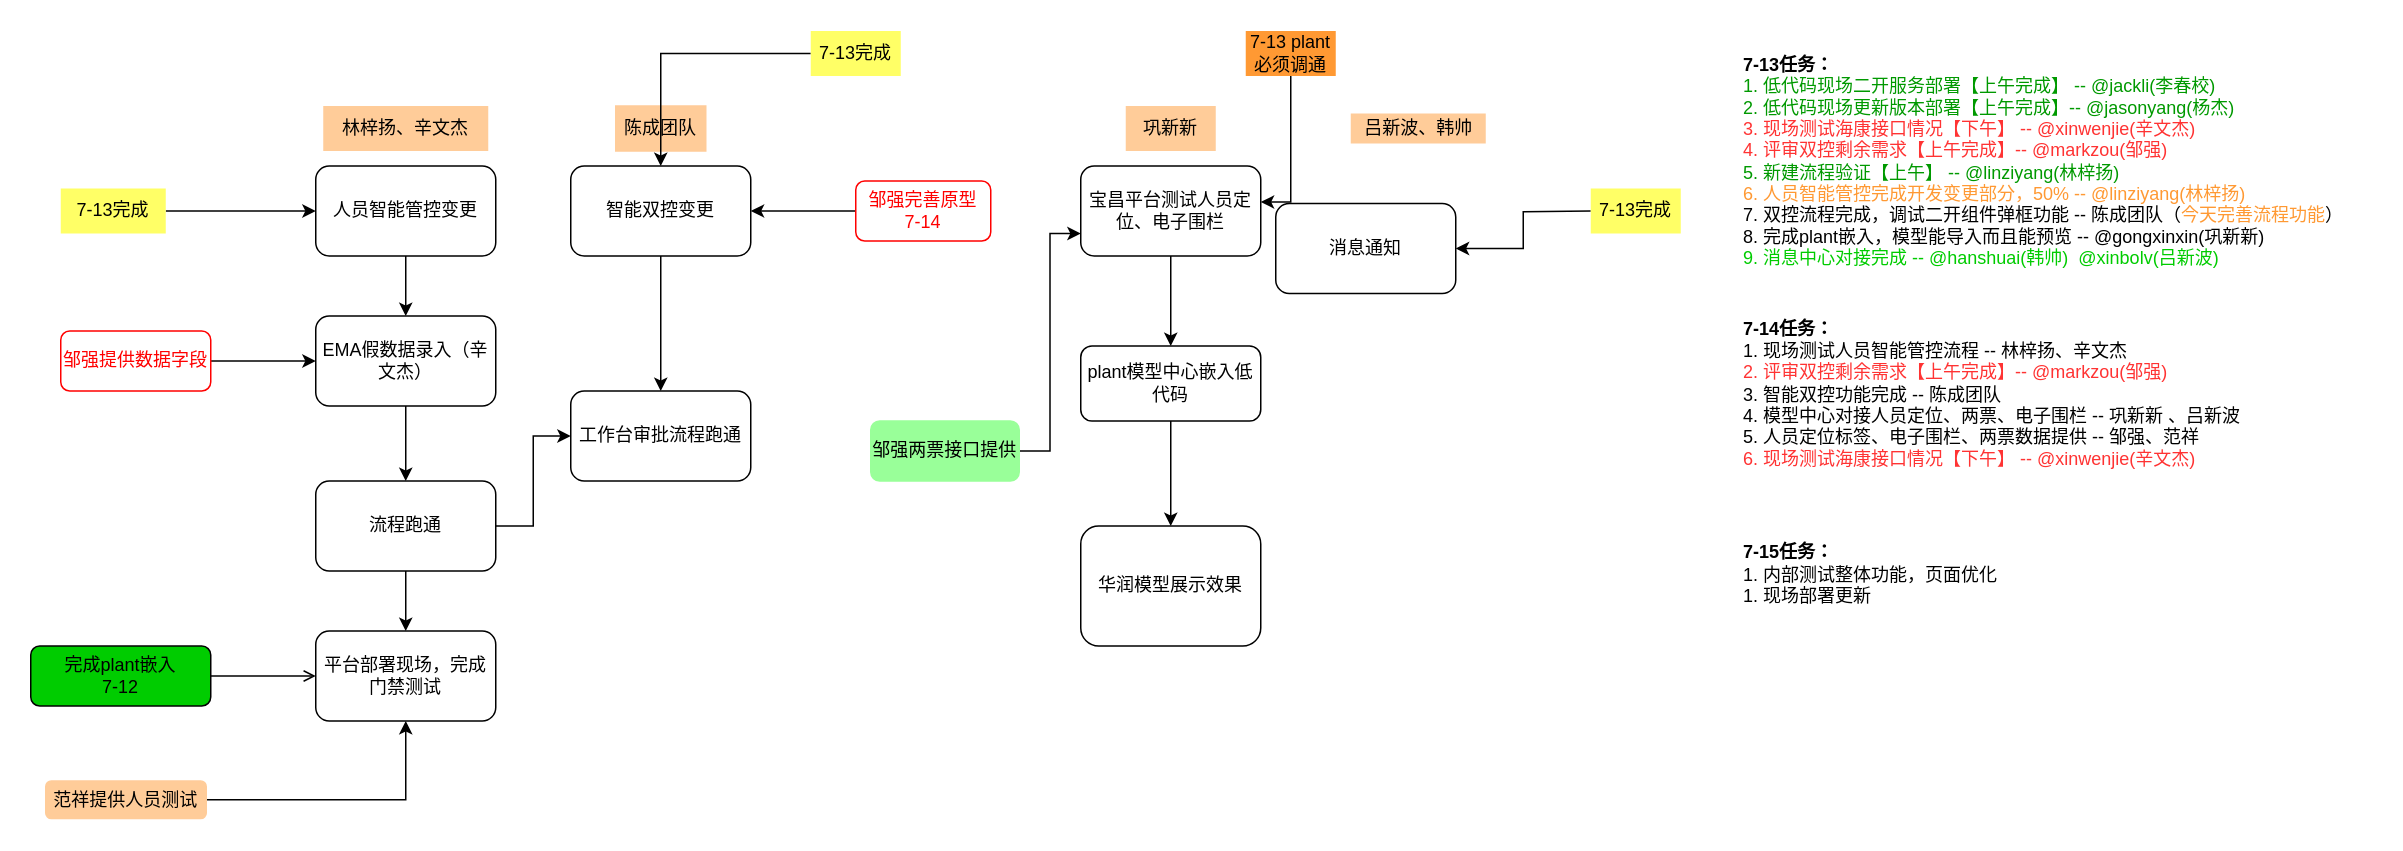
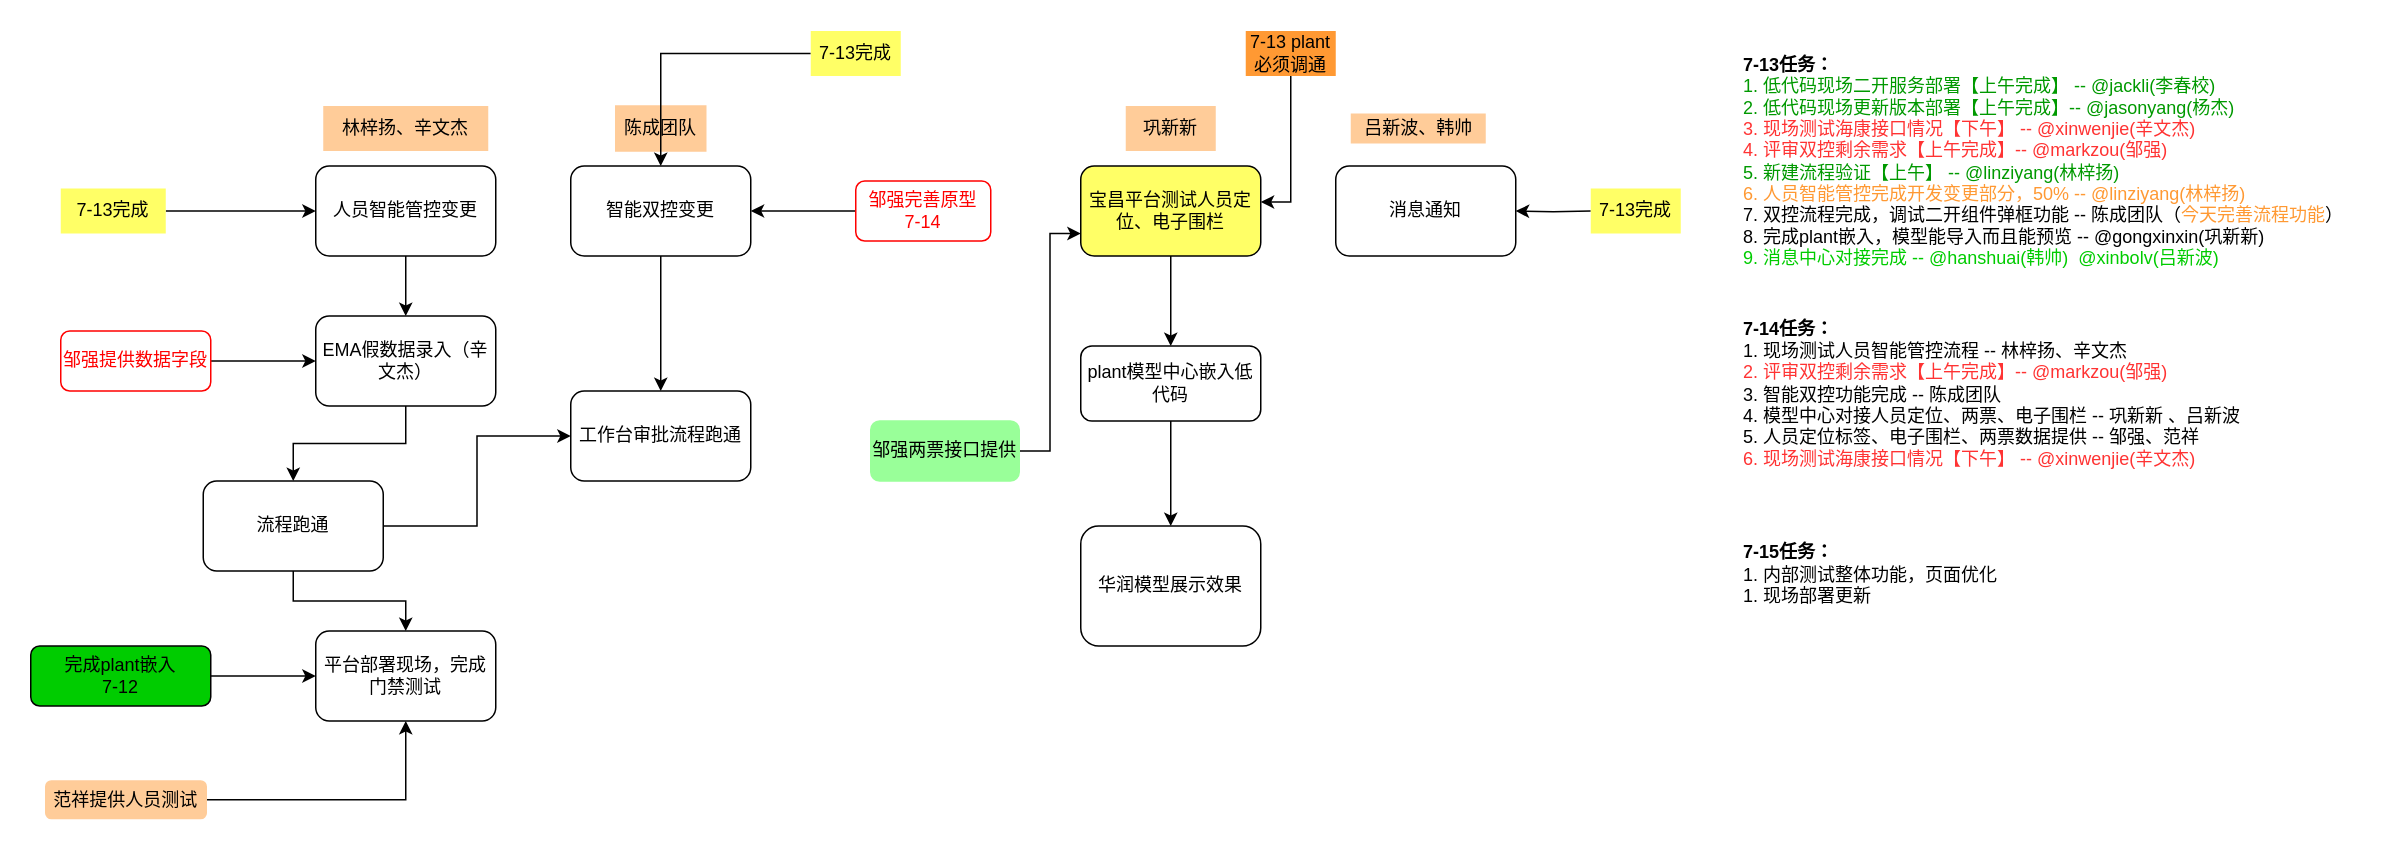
(1171, 211) -> (1171, 211)
(1366, 248) -> (1426, 211)
(406, 526) -> (293, 526)
(306, 676) -> (304, 676)
